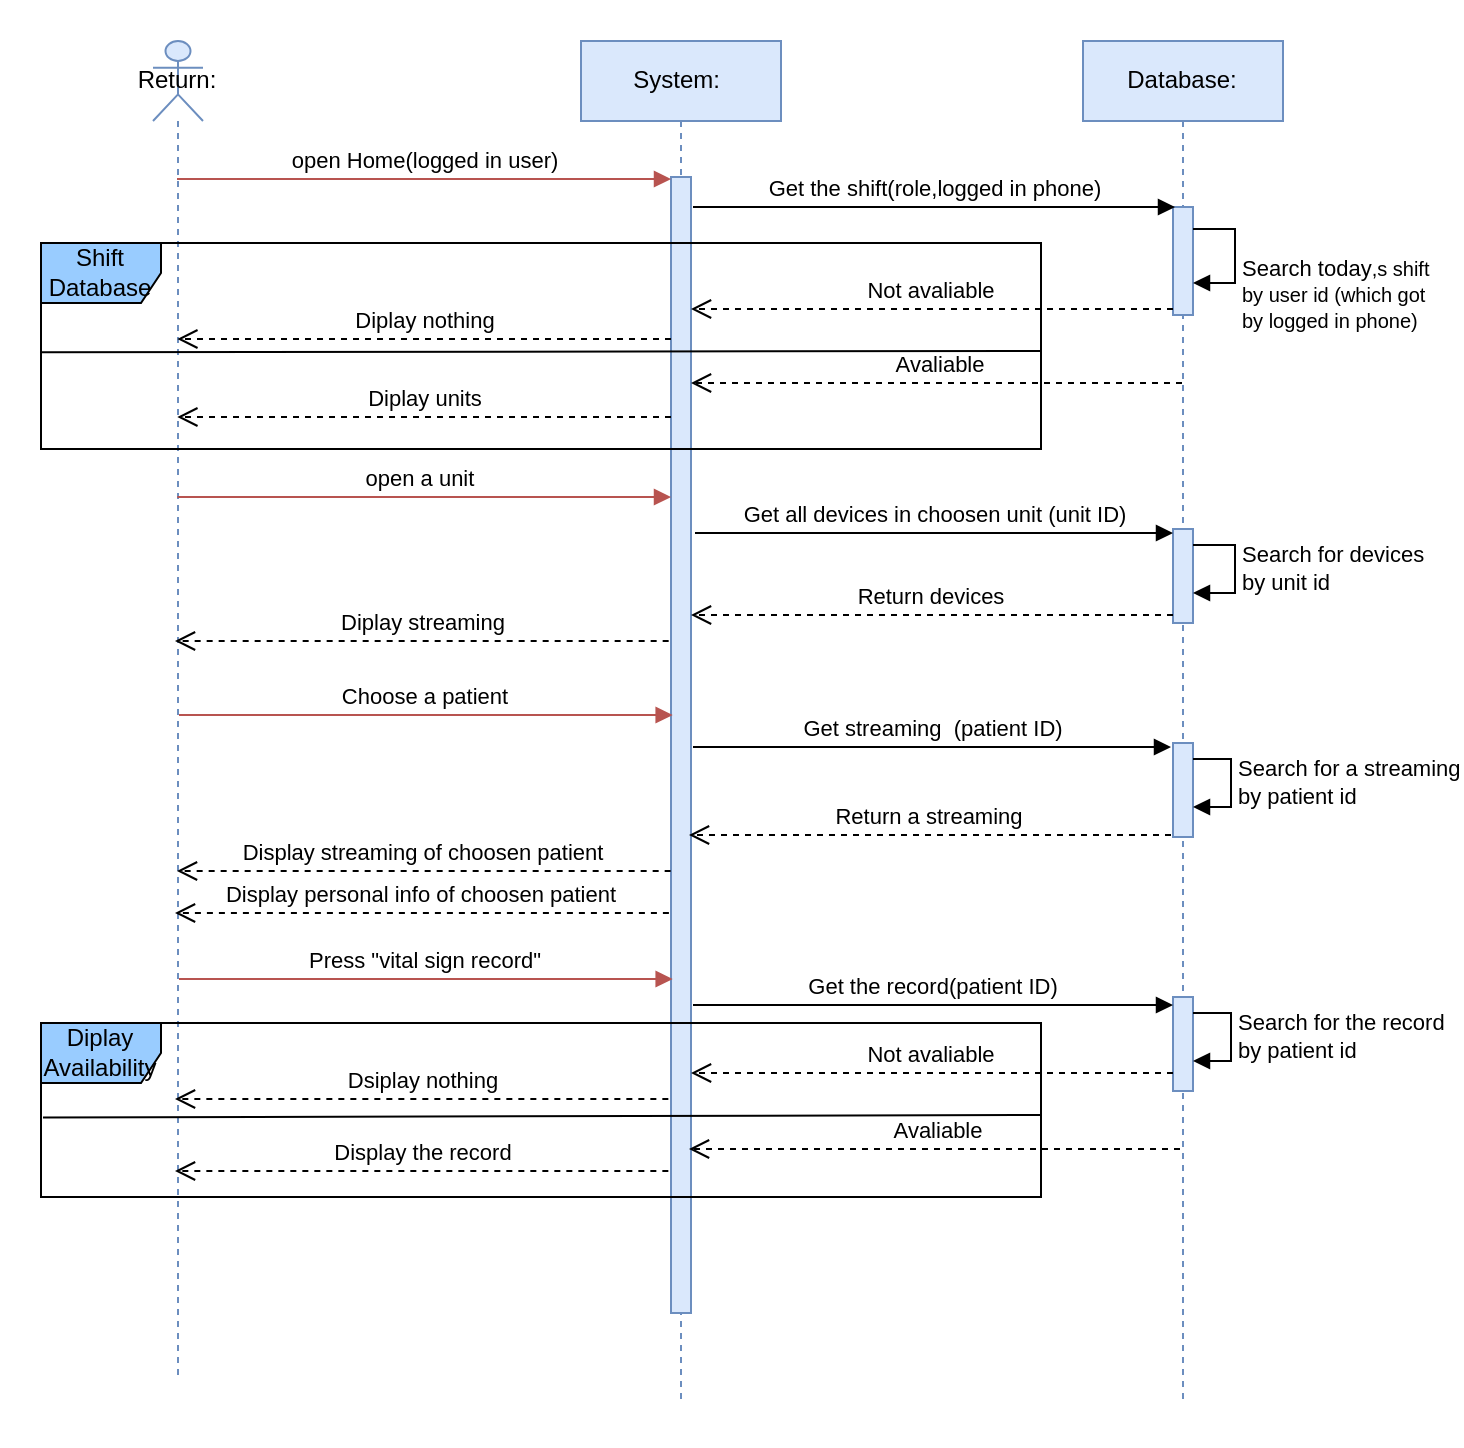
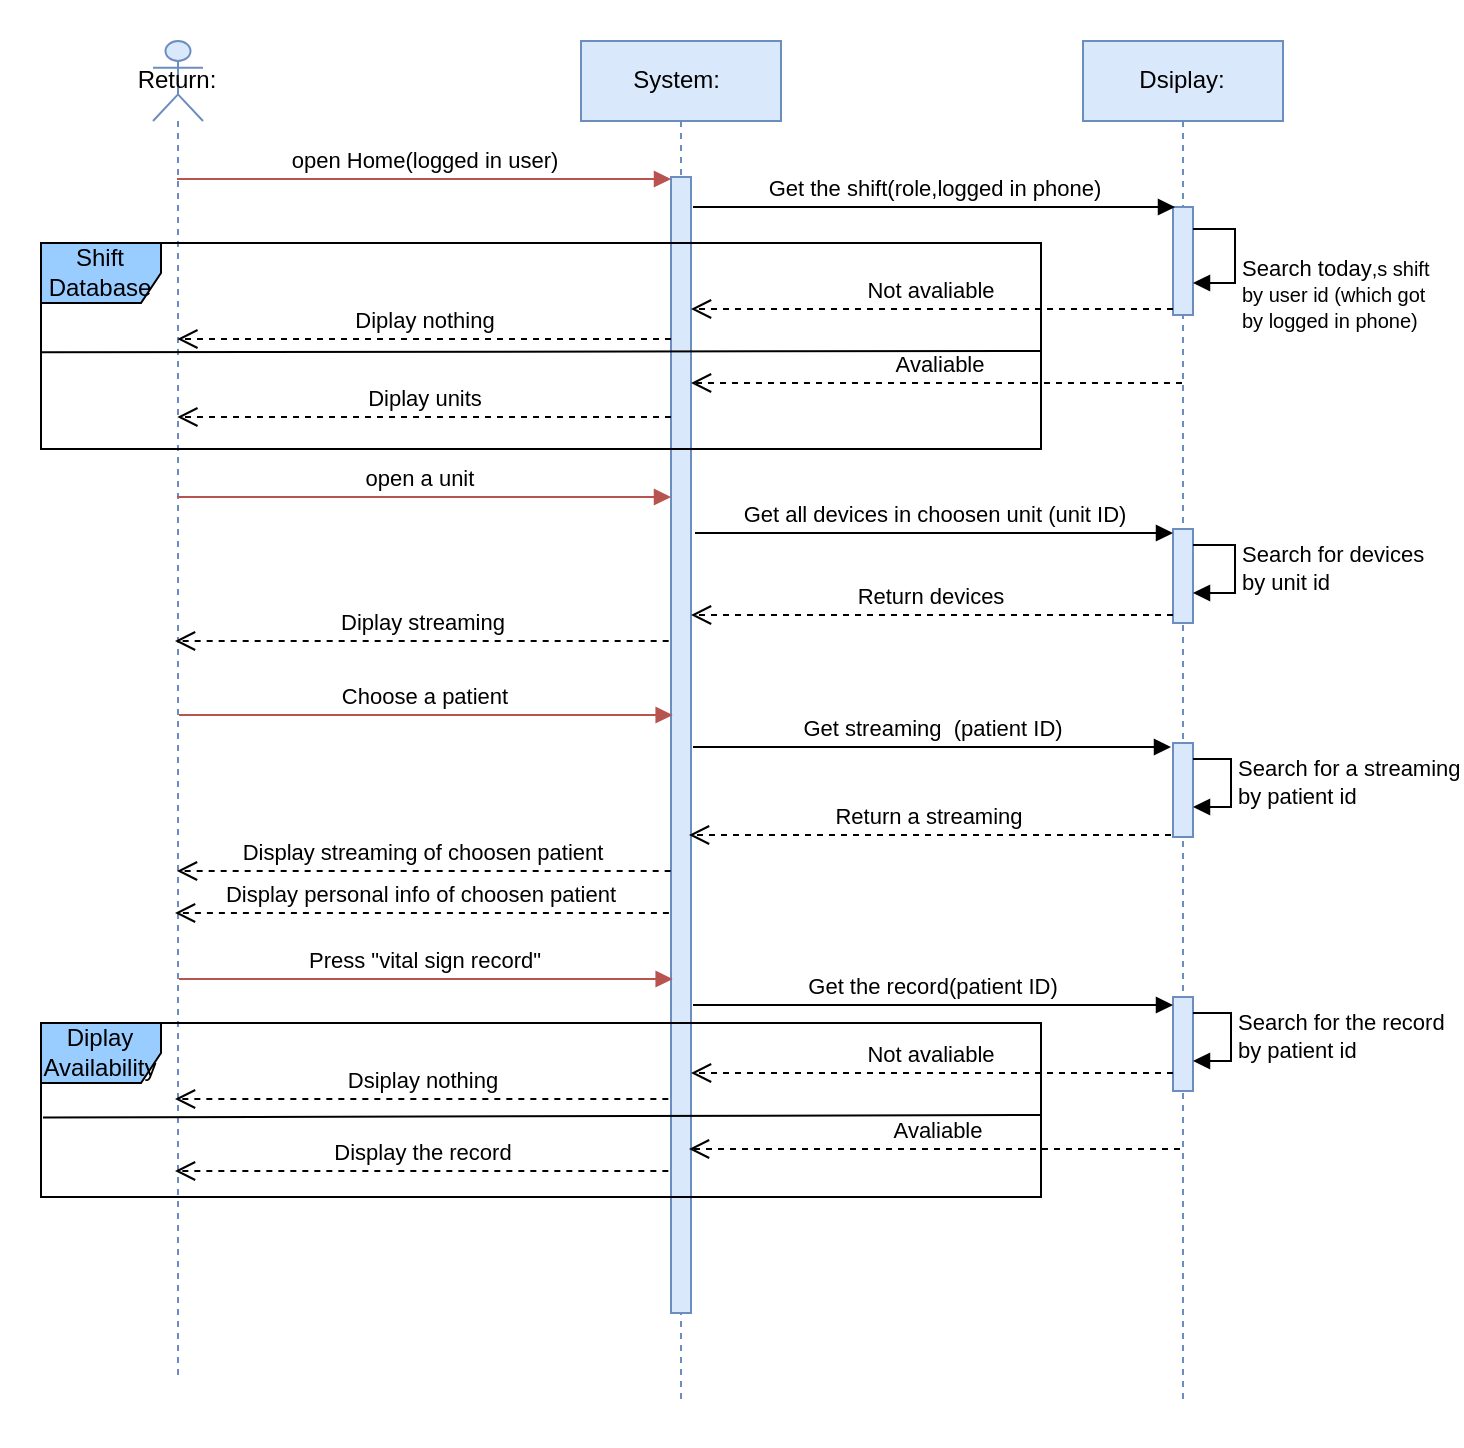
(1183, 81) -> (1183, 81)
